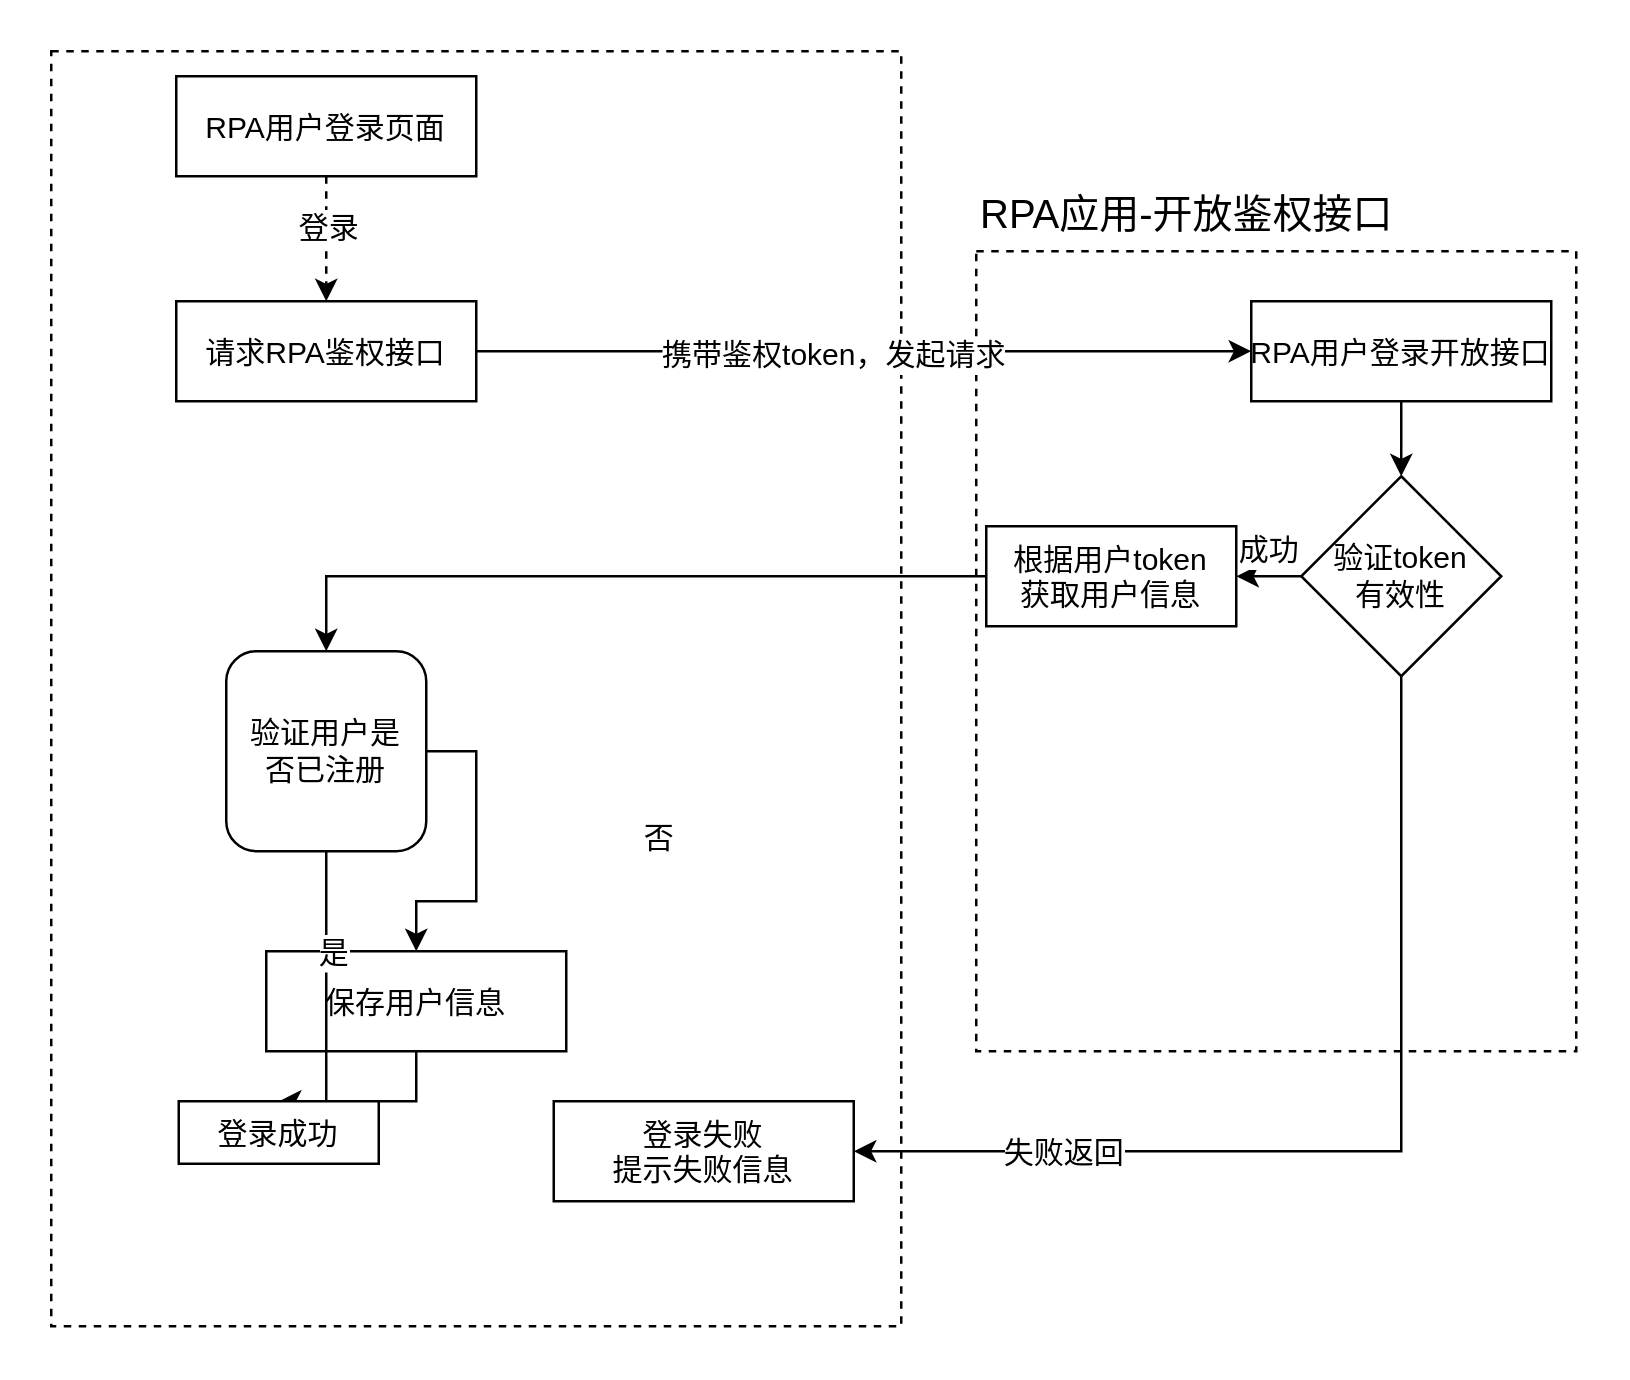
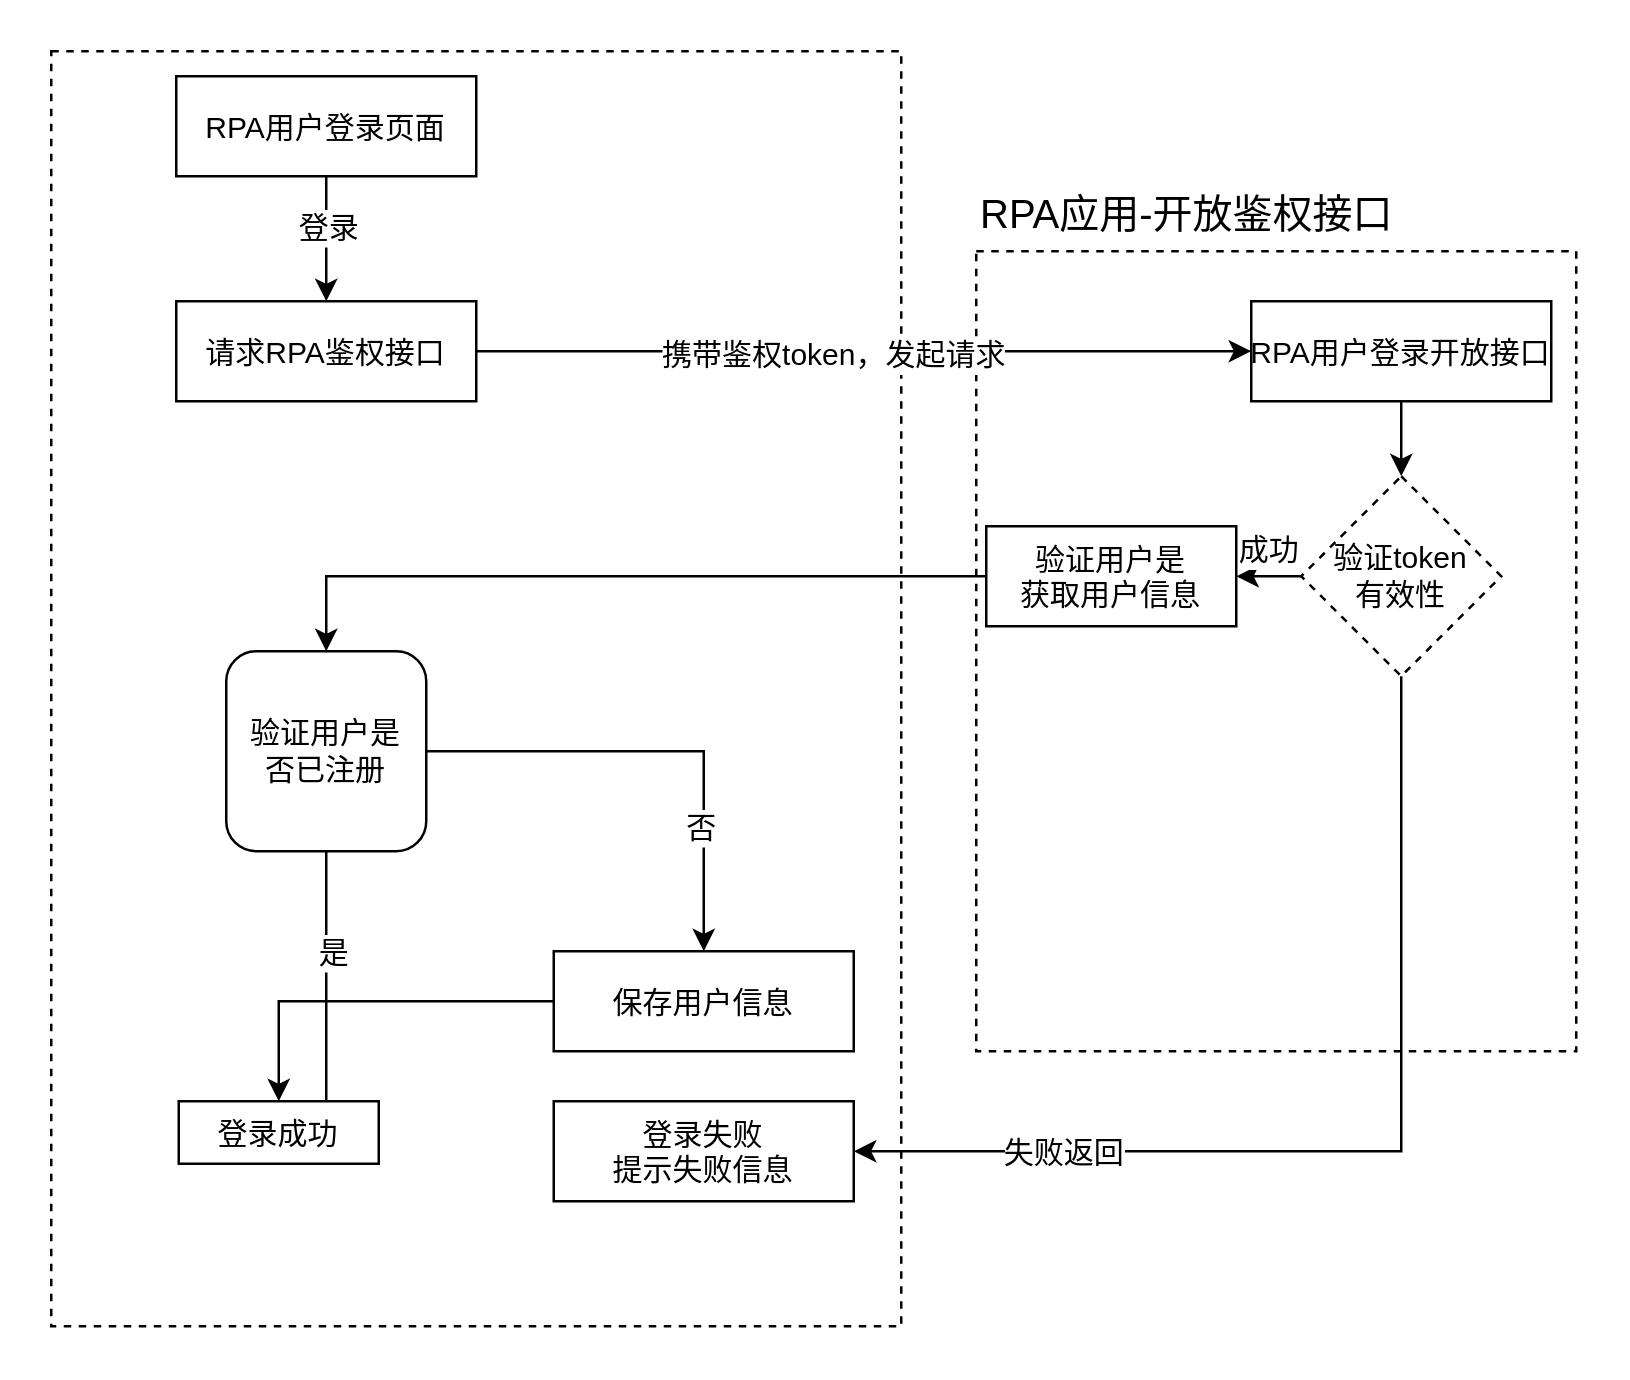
(326, 264) -> (326, 264)
(1110, 560) -> (1110, 560)
(1401, 576) -> (1401, 576)
(416, 1001) -> (704, 1001)
